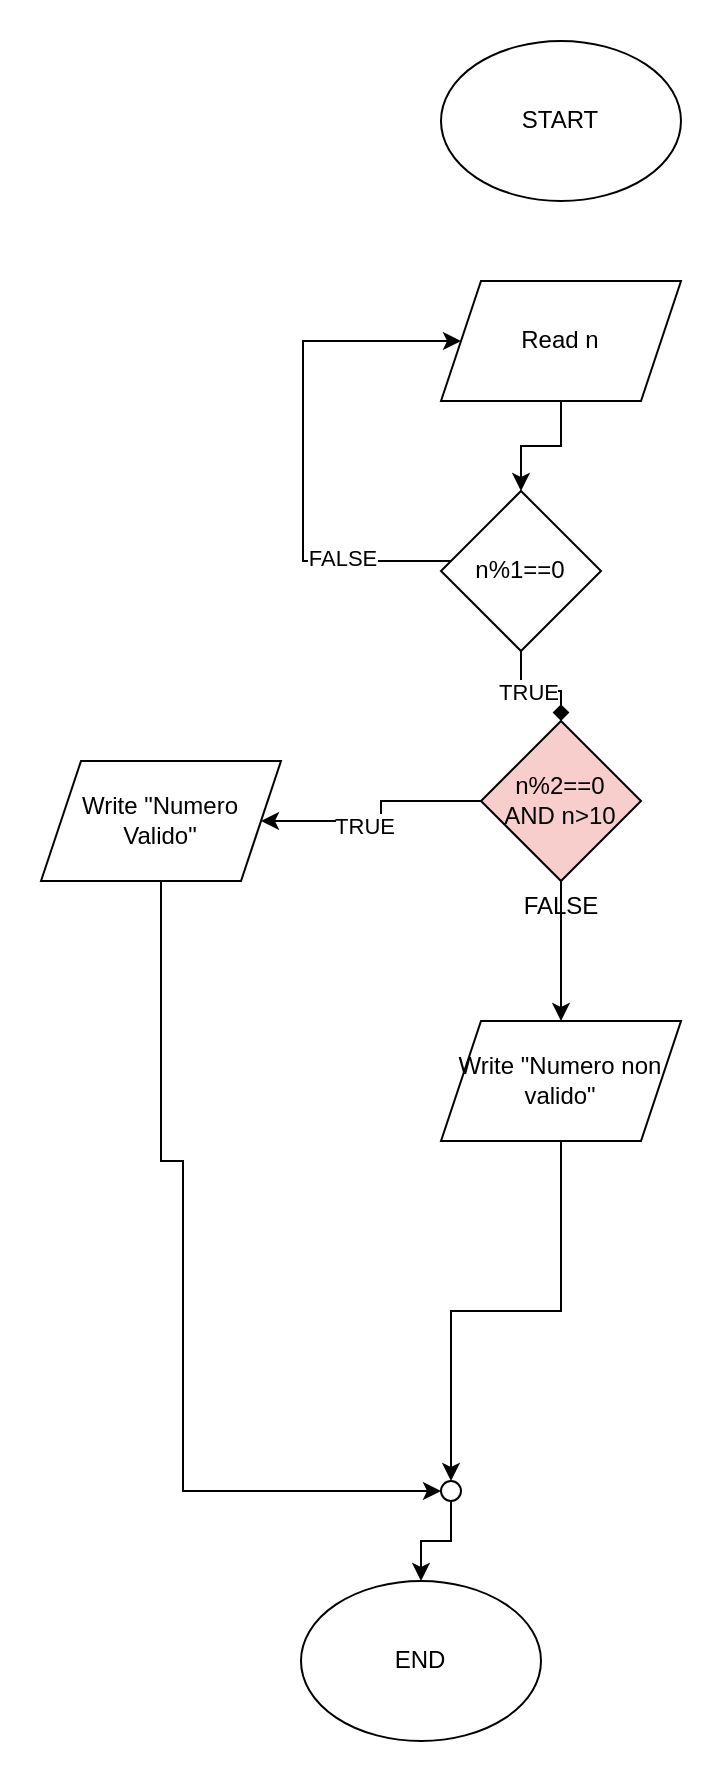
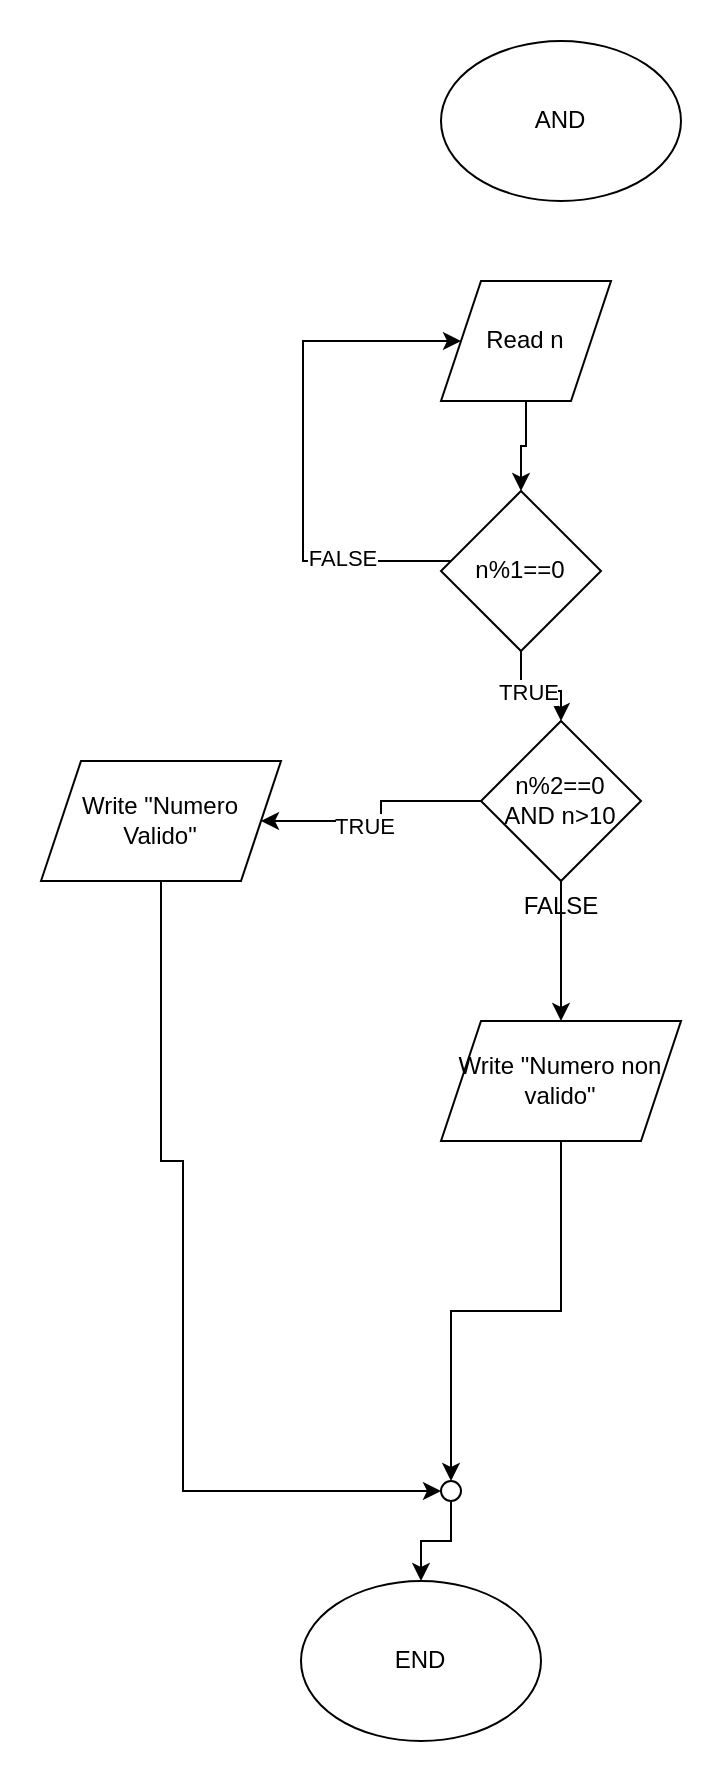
(561, 121) -> (561, 121)
(561, 341) -> (526, 341)
(561, 705) -> (561, 706)
(561, 801) -> (561, 801)
